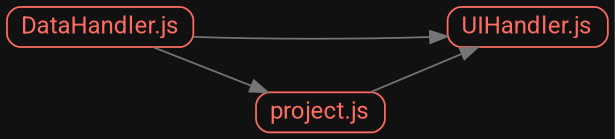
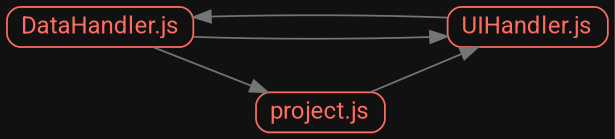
none -> (329, 15)
